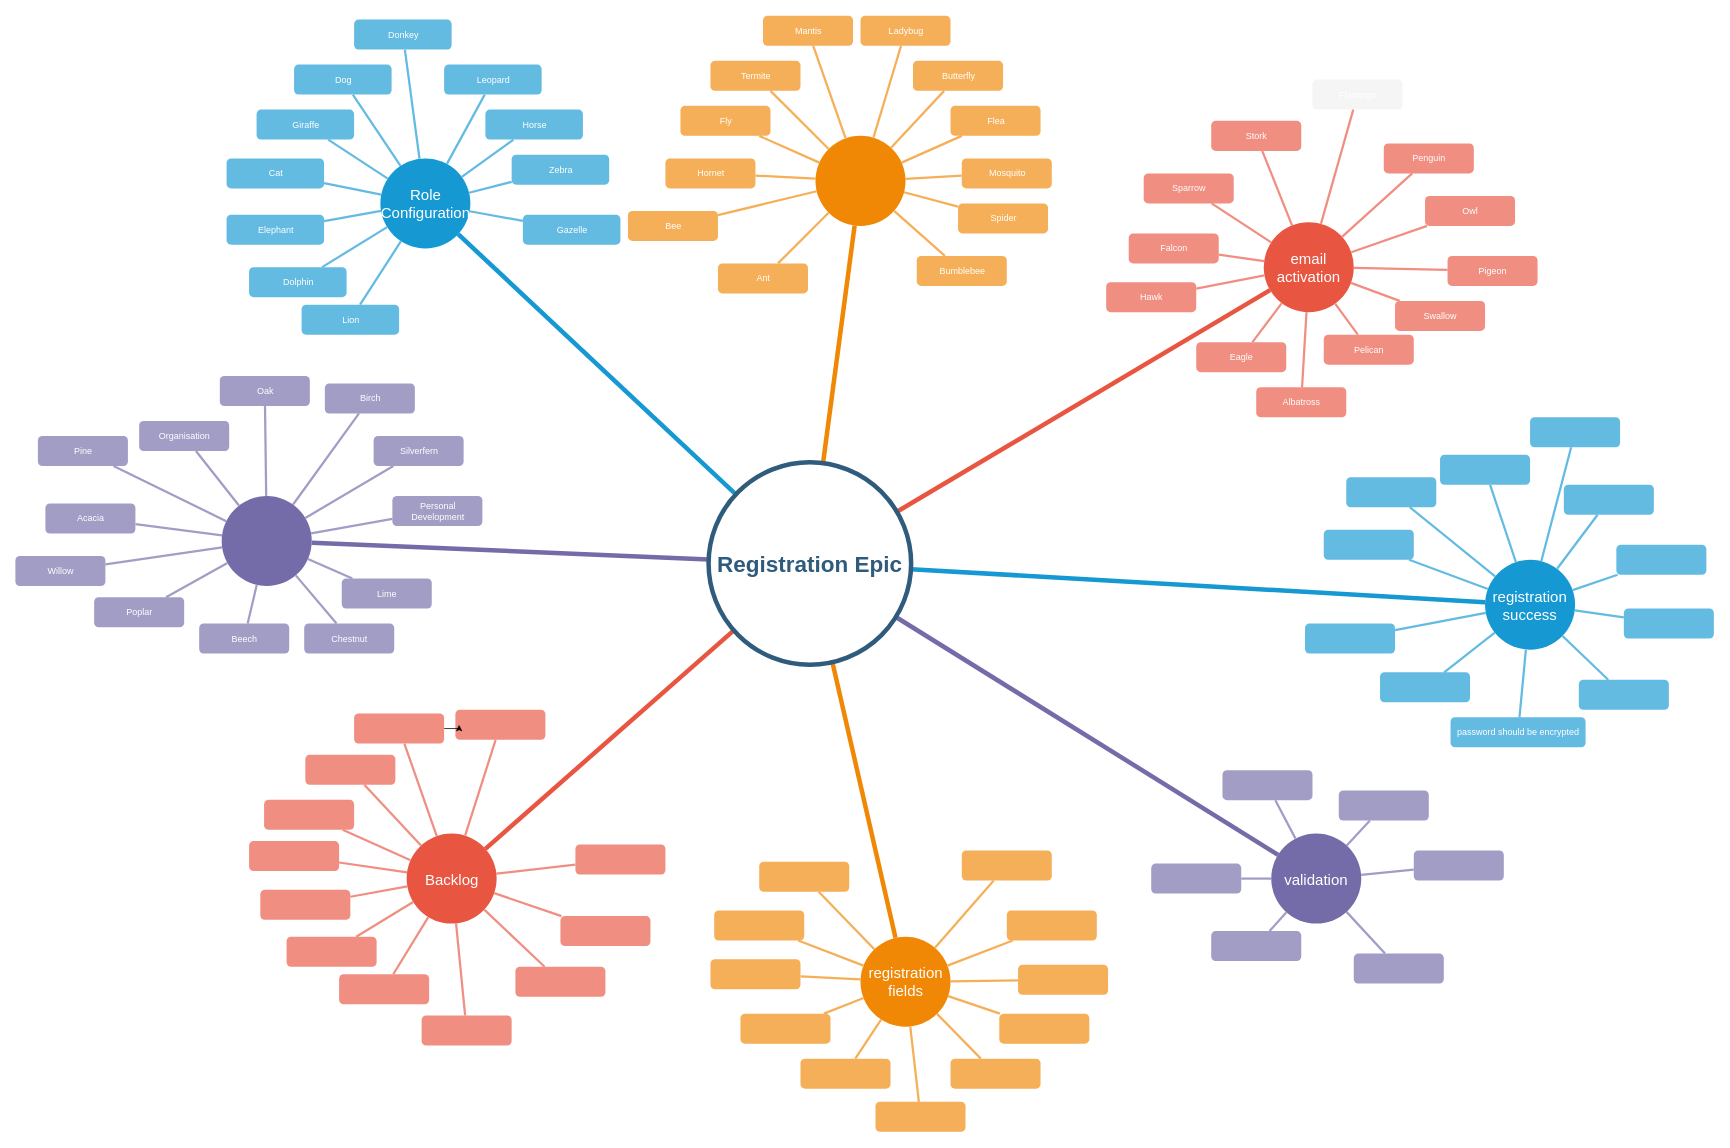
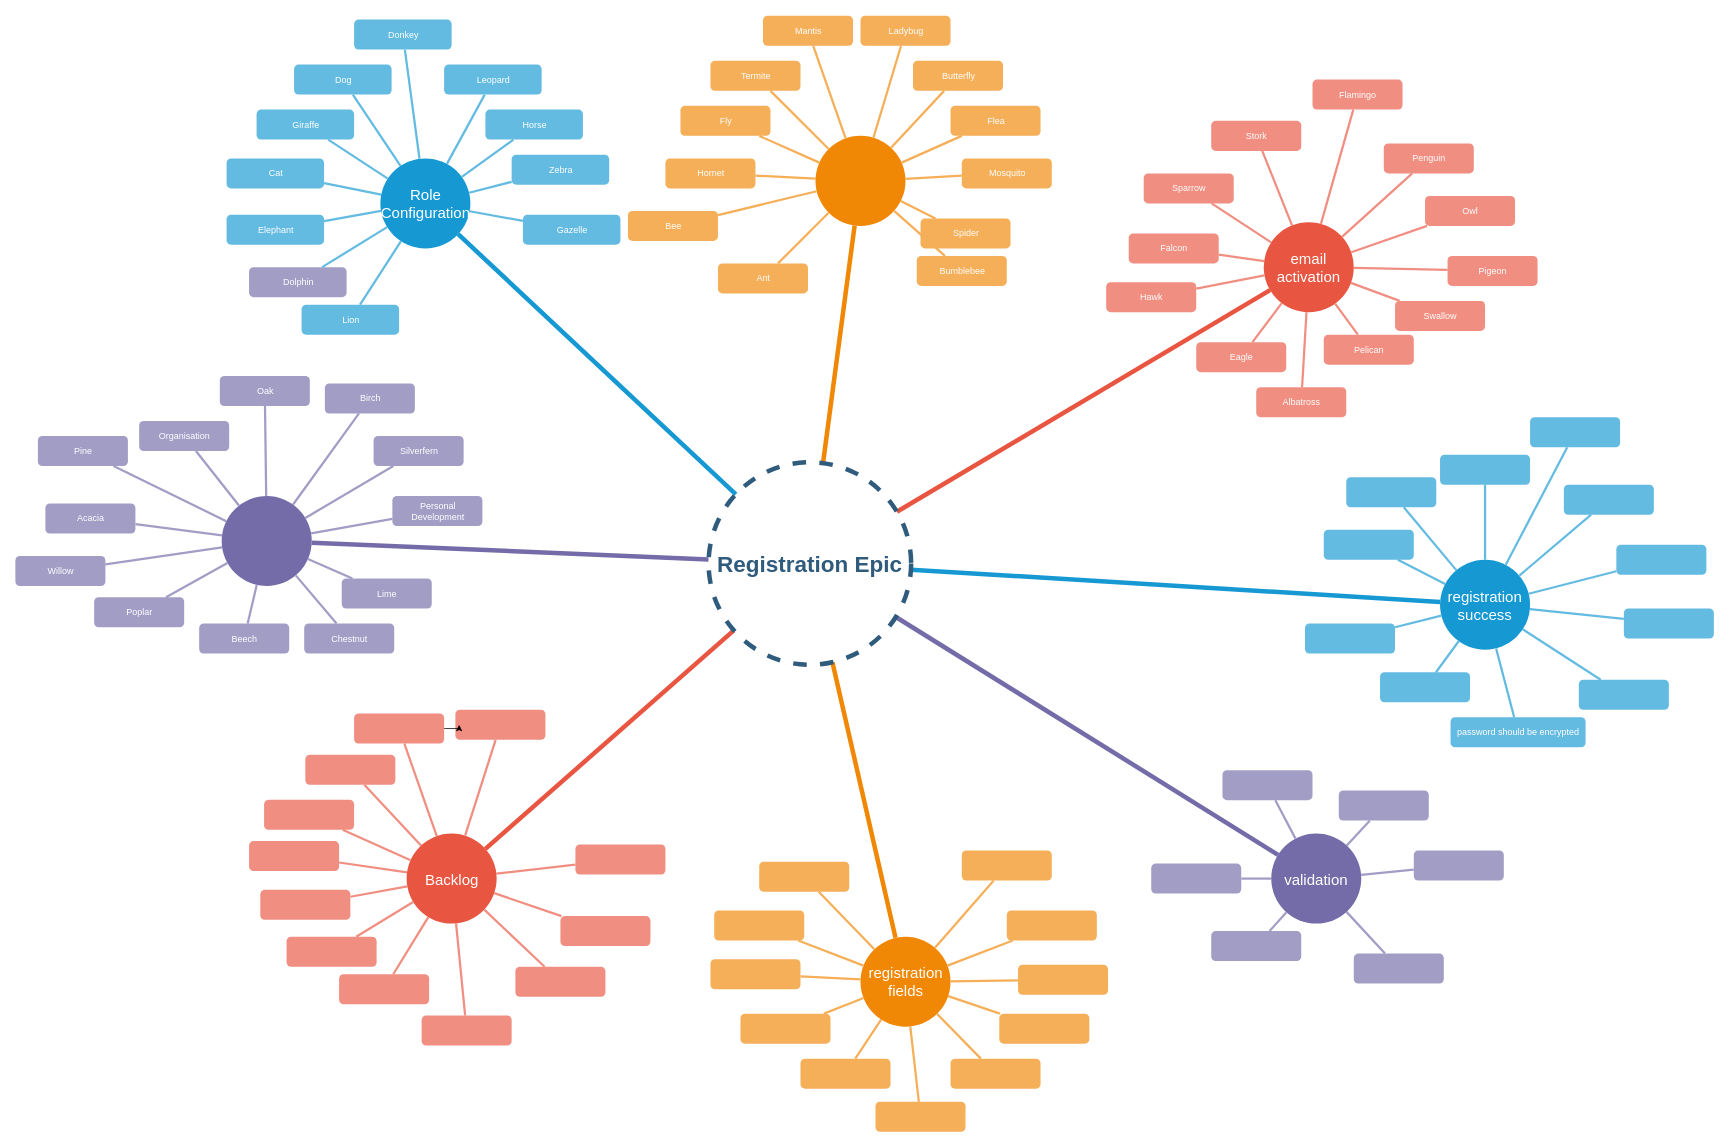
(1357, 95) -> (1357, 95)
(1003, 218) -> (965, 233)
(298, 282) -> (298, 282)
(810, 563) -> (810, 563)
(1530, 605) -> (1485, 605)
